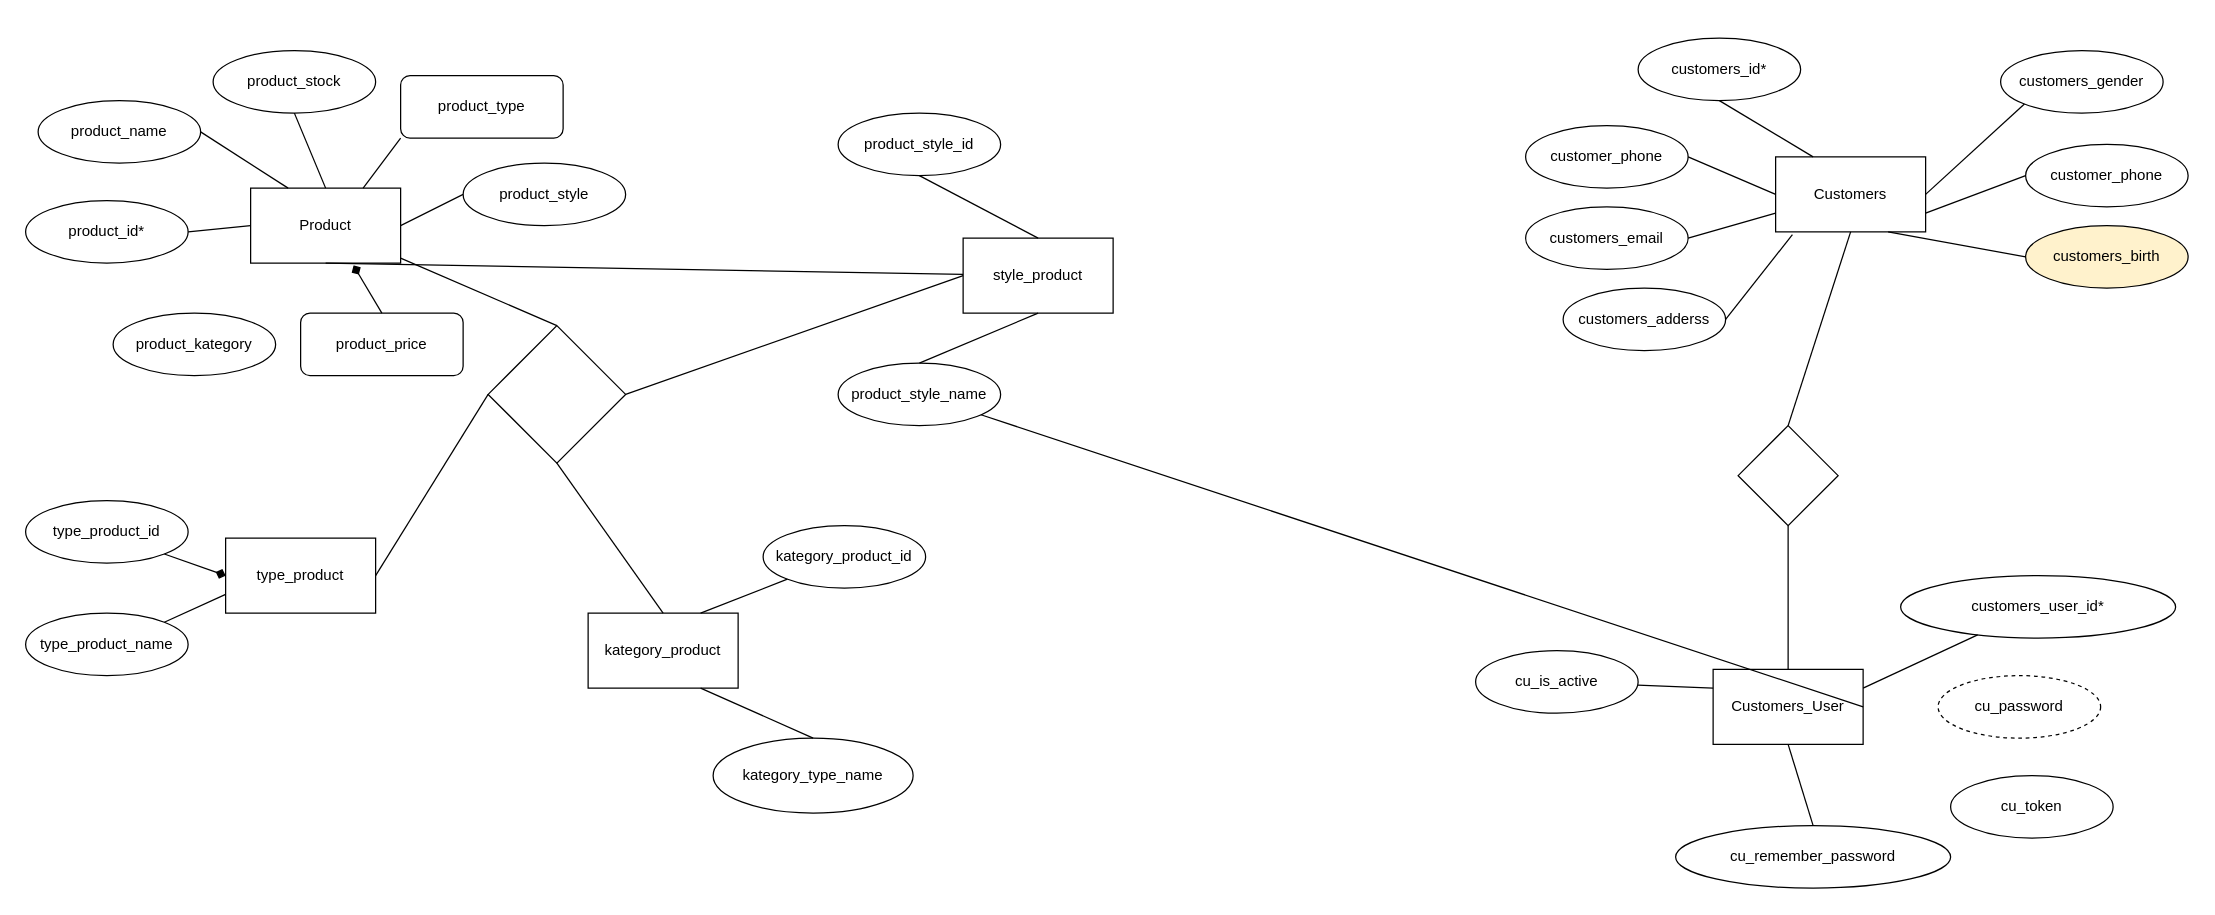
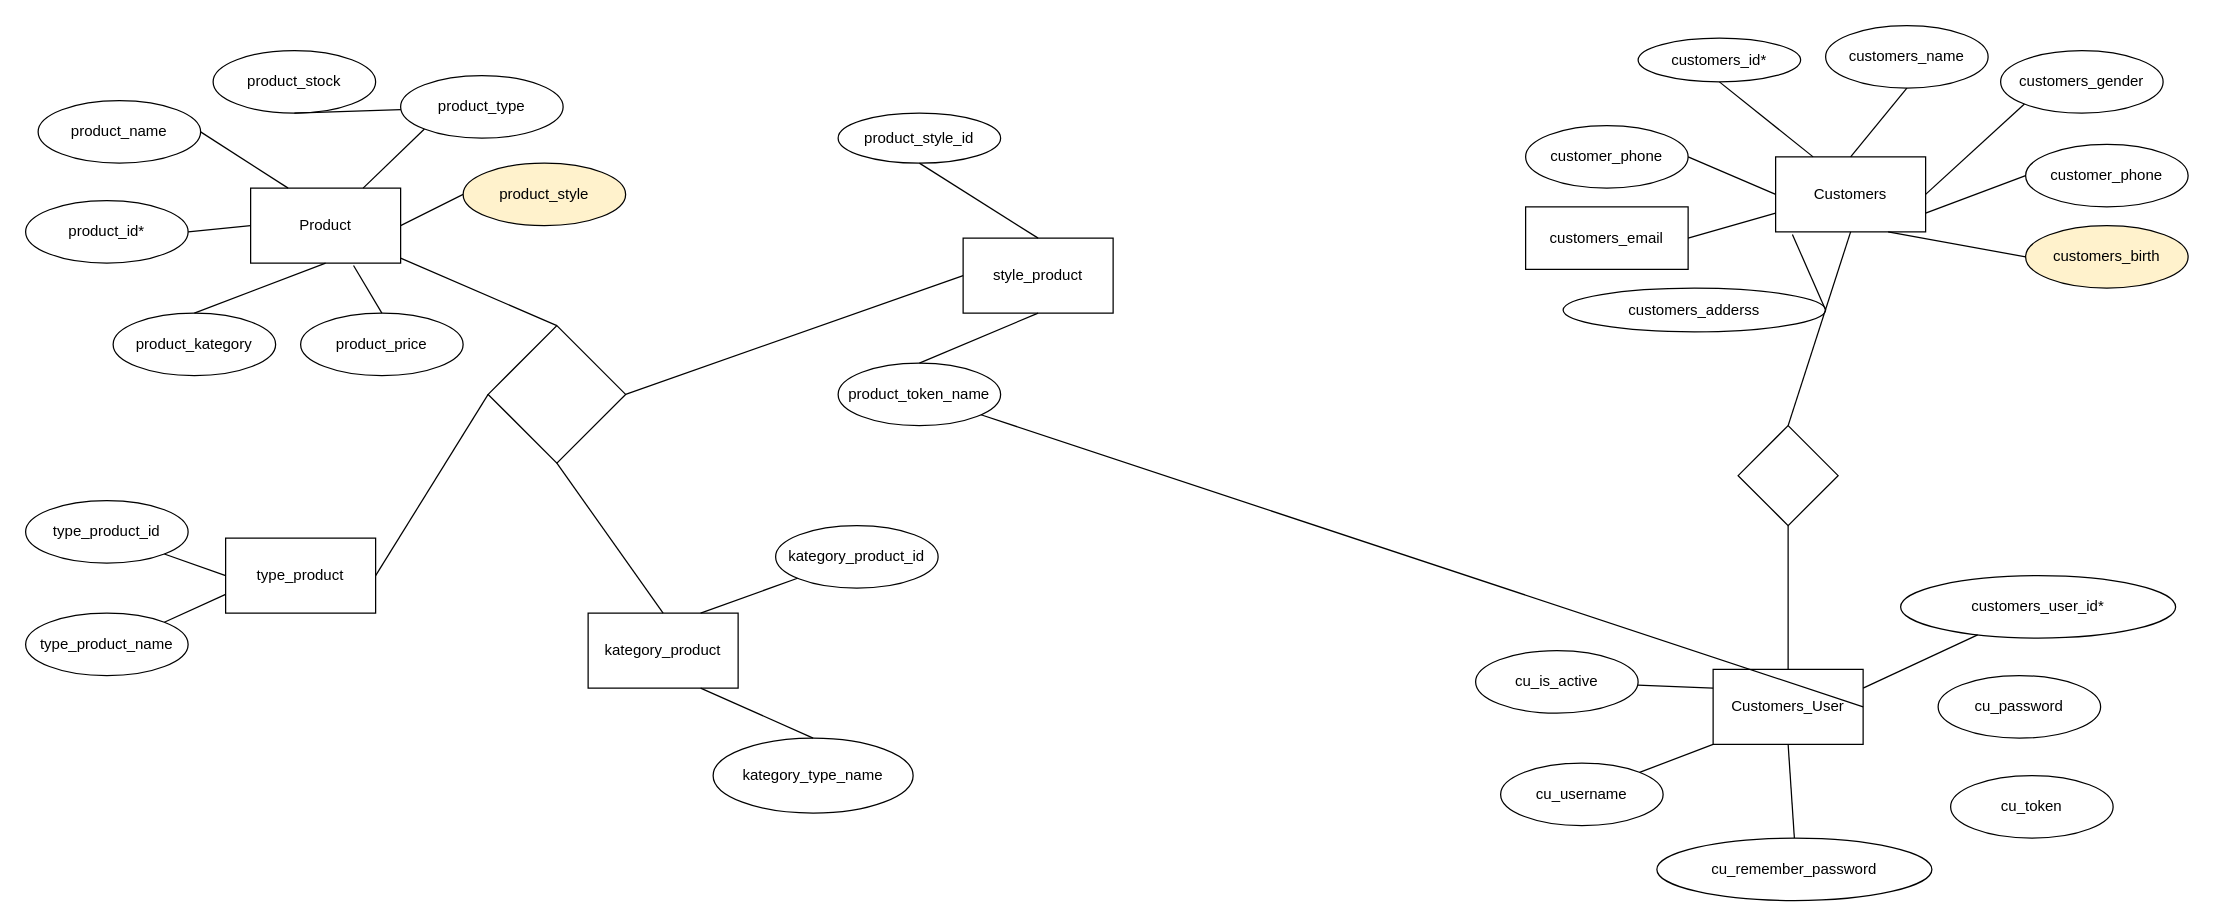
none -> (1907, 57)
(1719, 69) -> (1719, 60)
(482, 107) -> (482, 107)
none -> (1879, 123)
(919, 144) -> (919, 138)
(310, 150) -> (357, 111)
(544, 194) -> (544, 194)
(1607, 238) -> (1607, 238)
(690, 270) -> (260, 288)
(359, 275) -> (357, 271)
(1644, 319) -> (1694, 310)
(382, 344) -> (382, 344)
(919, 394) -> (919, 394)
(844, 557) -> (857, 557)
(215, 572) -> (220, 574)
(2019, 707) -> (2019, 707)
none -> (1676, 758)
none -> (1582, 794)
(1813, 857) -> (1794, 869)
